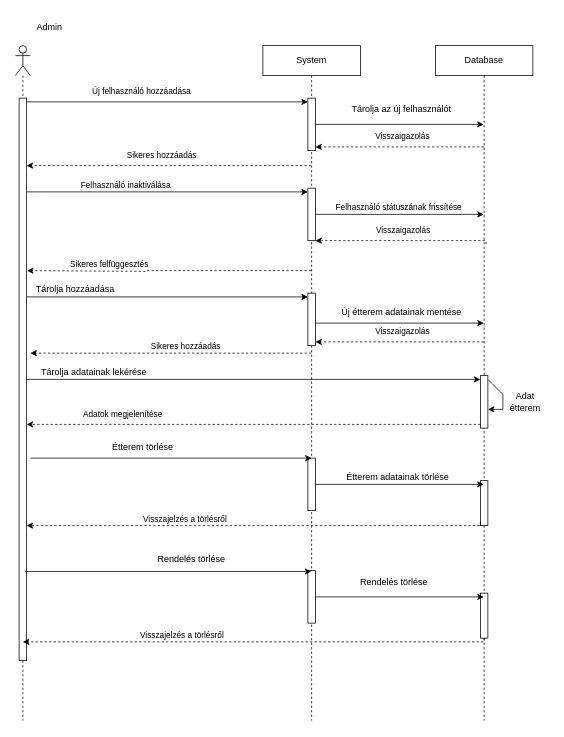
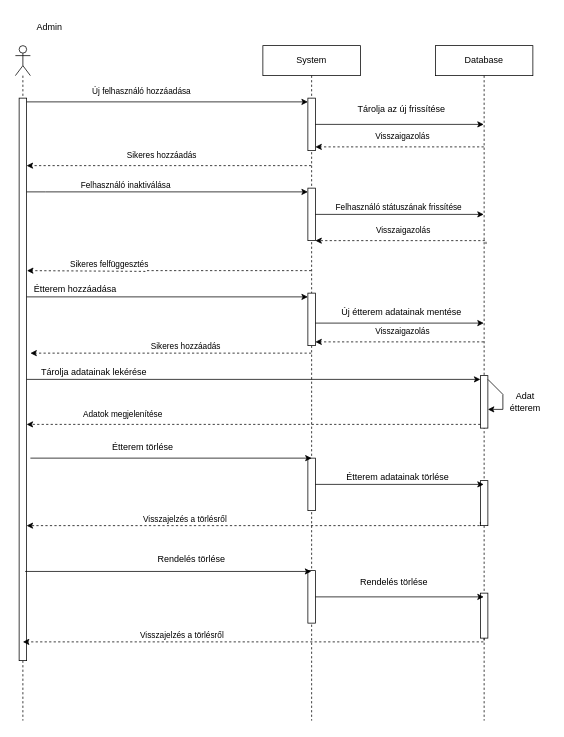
(402, 109) -> (402, 109)
(75, 289) -> (75, 289)
